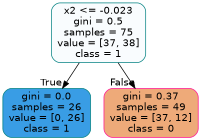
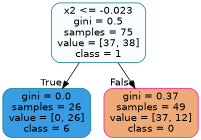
(47, 113) -> (47, 113)
